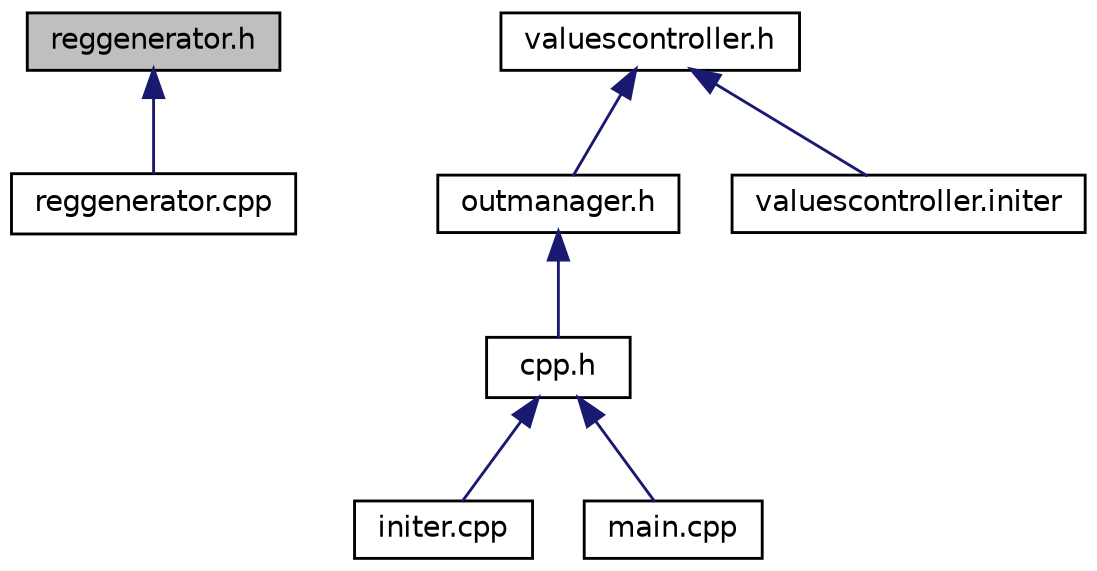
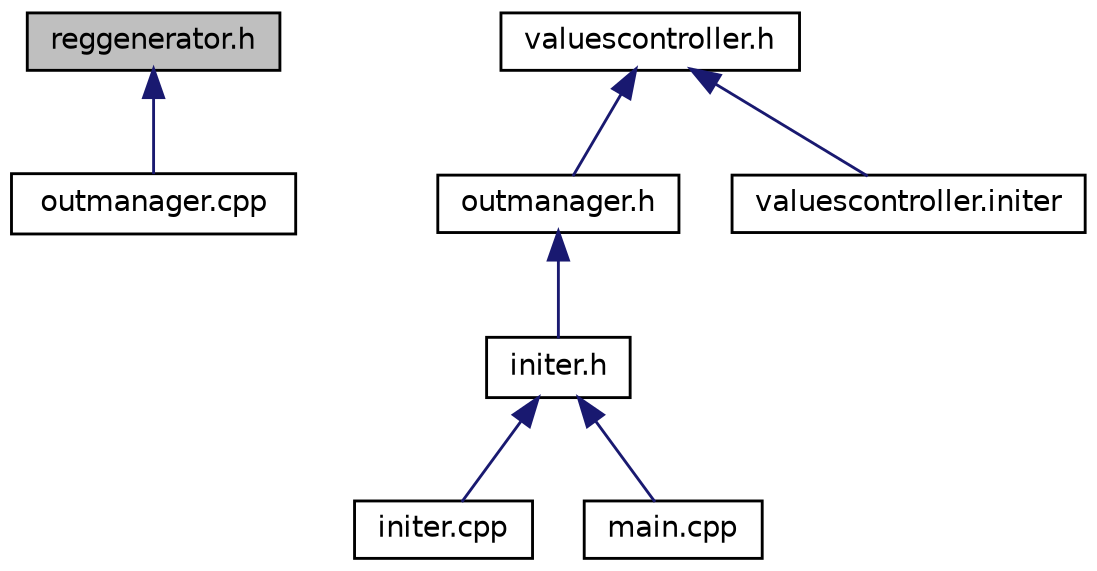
(154, 204) -> (154, 204)
(558, 367) -> (558, 367)
